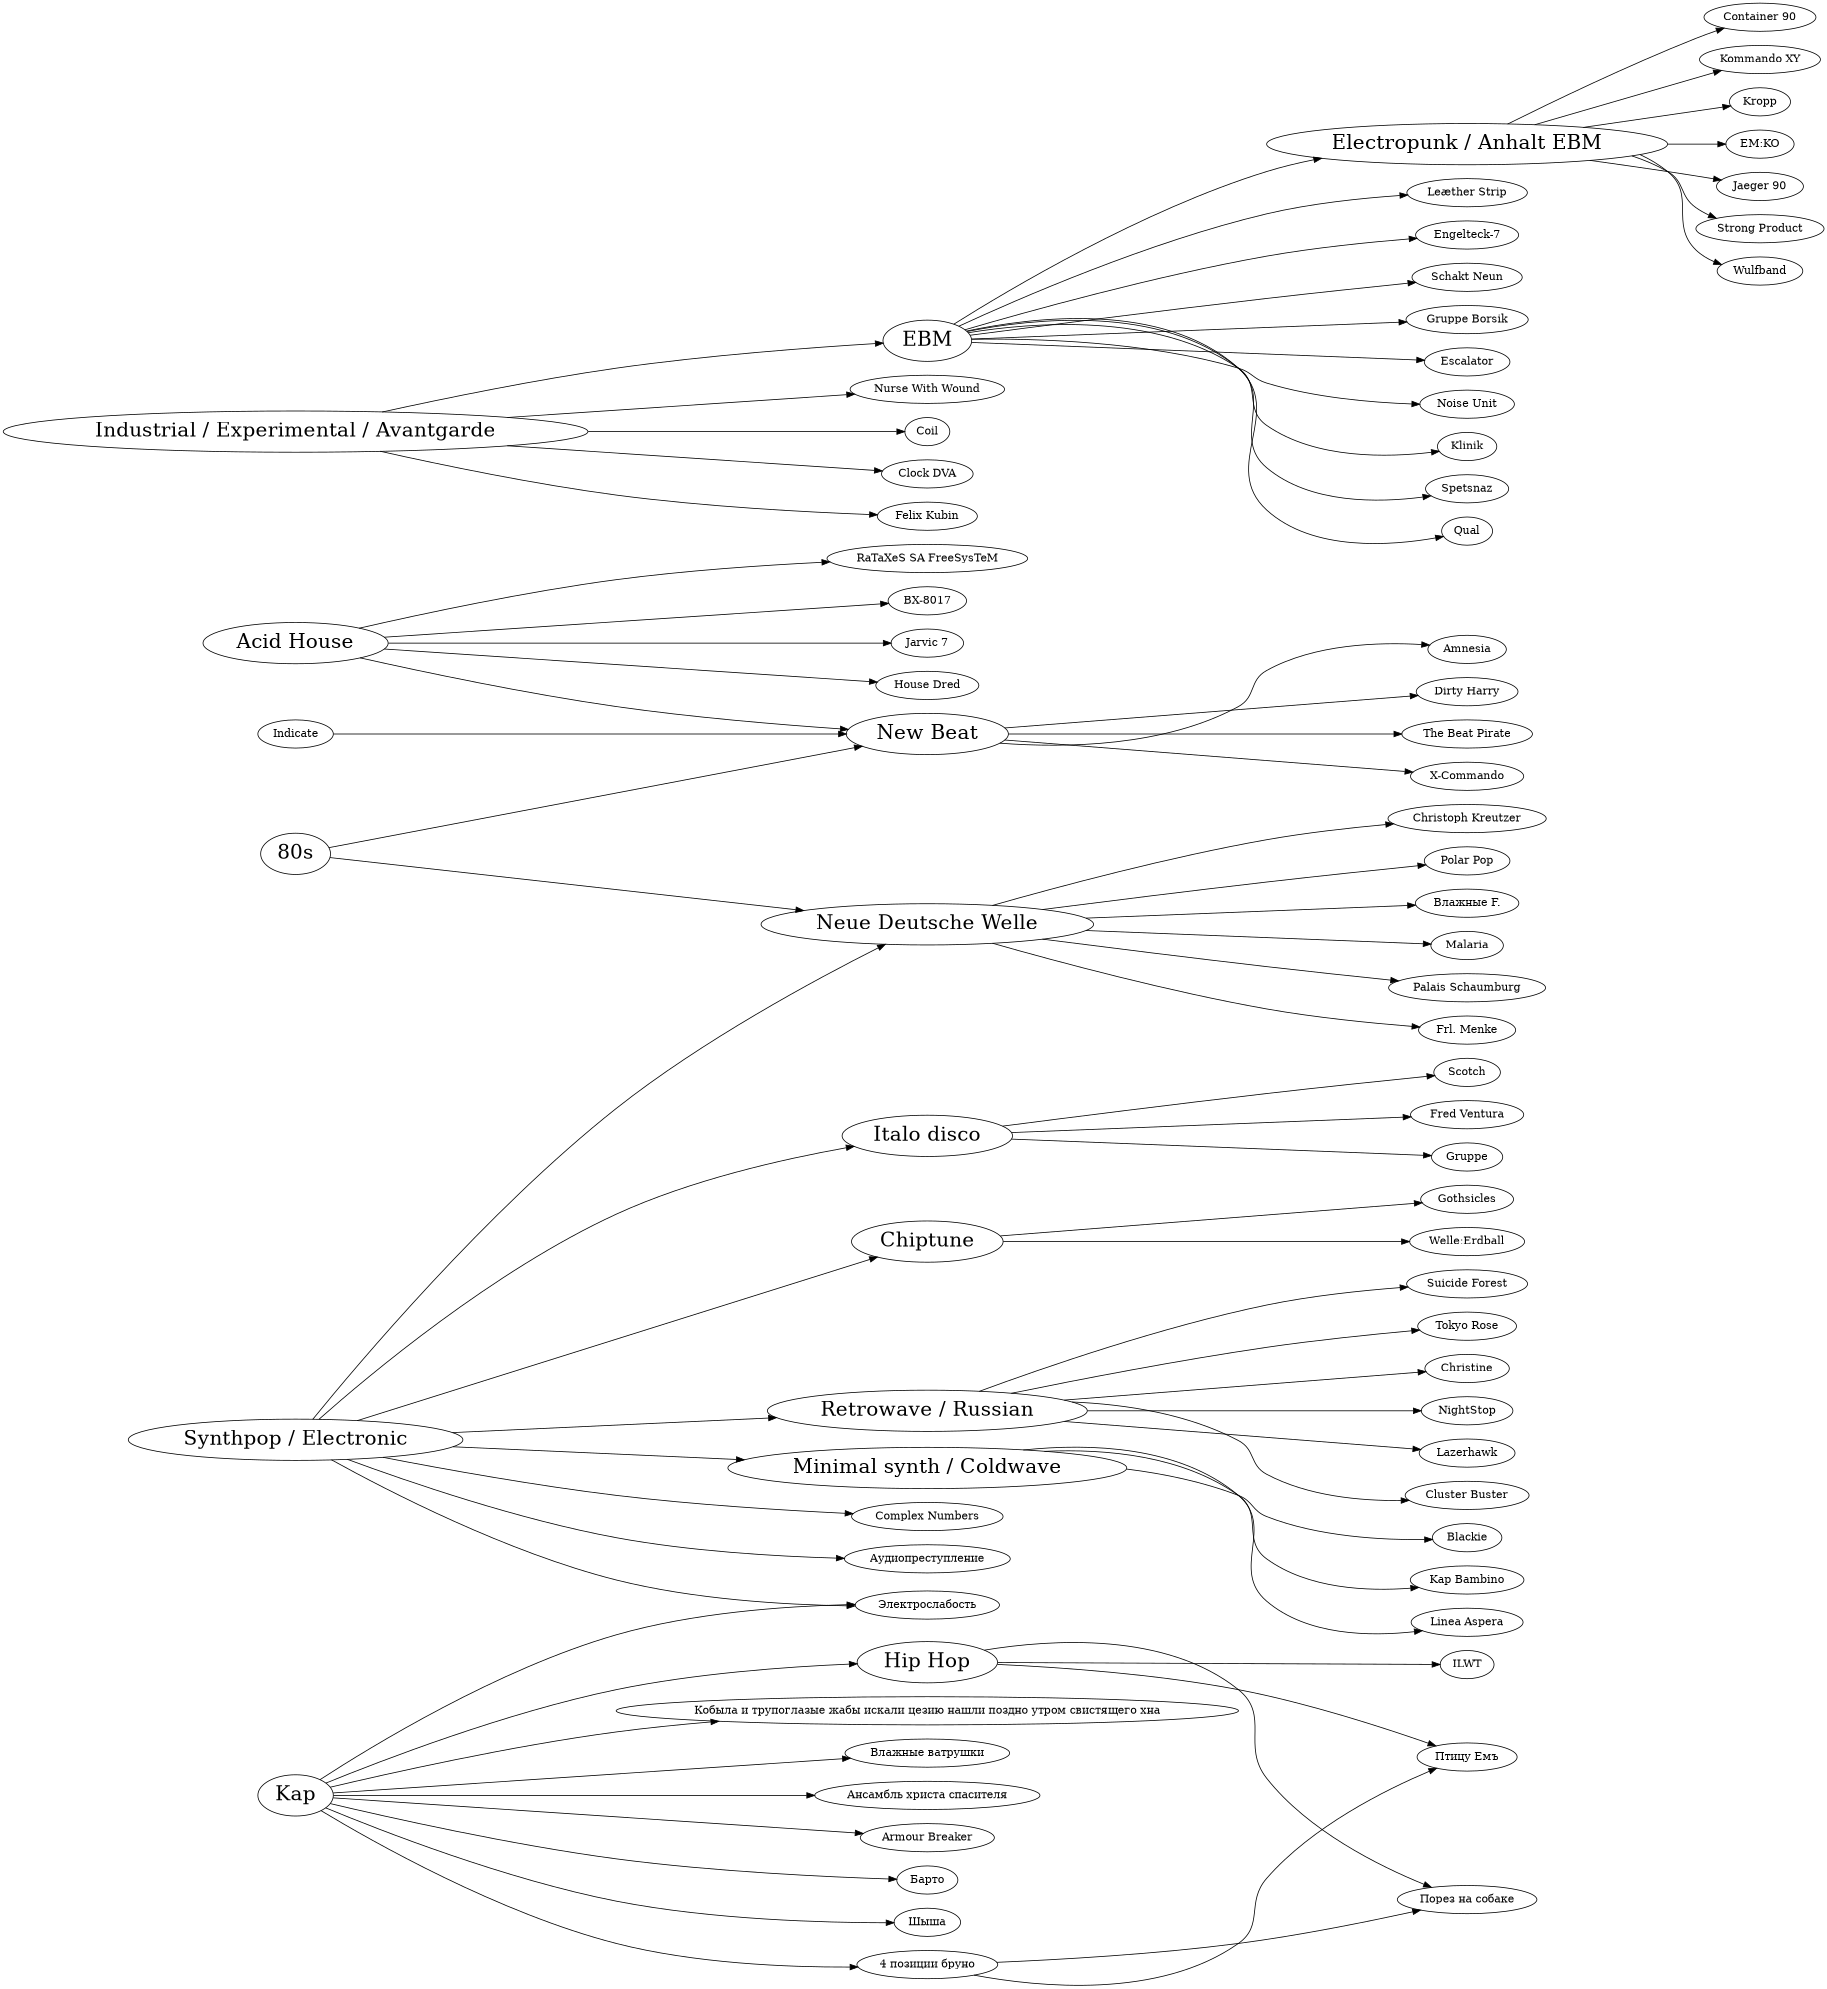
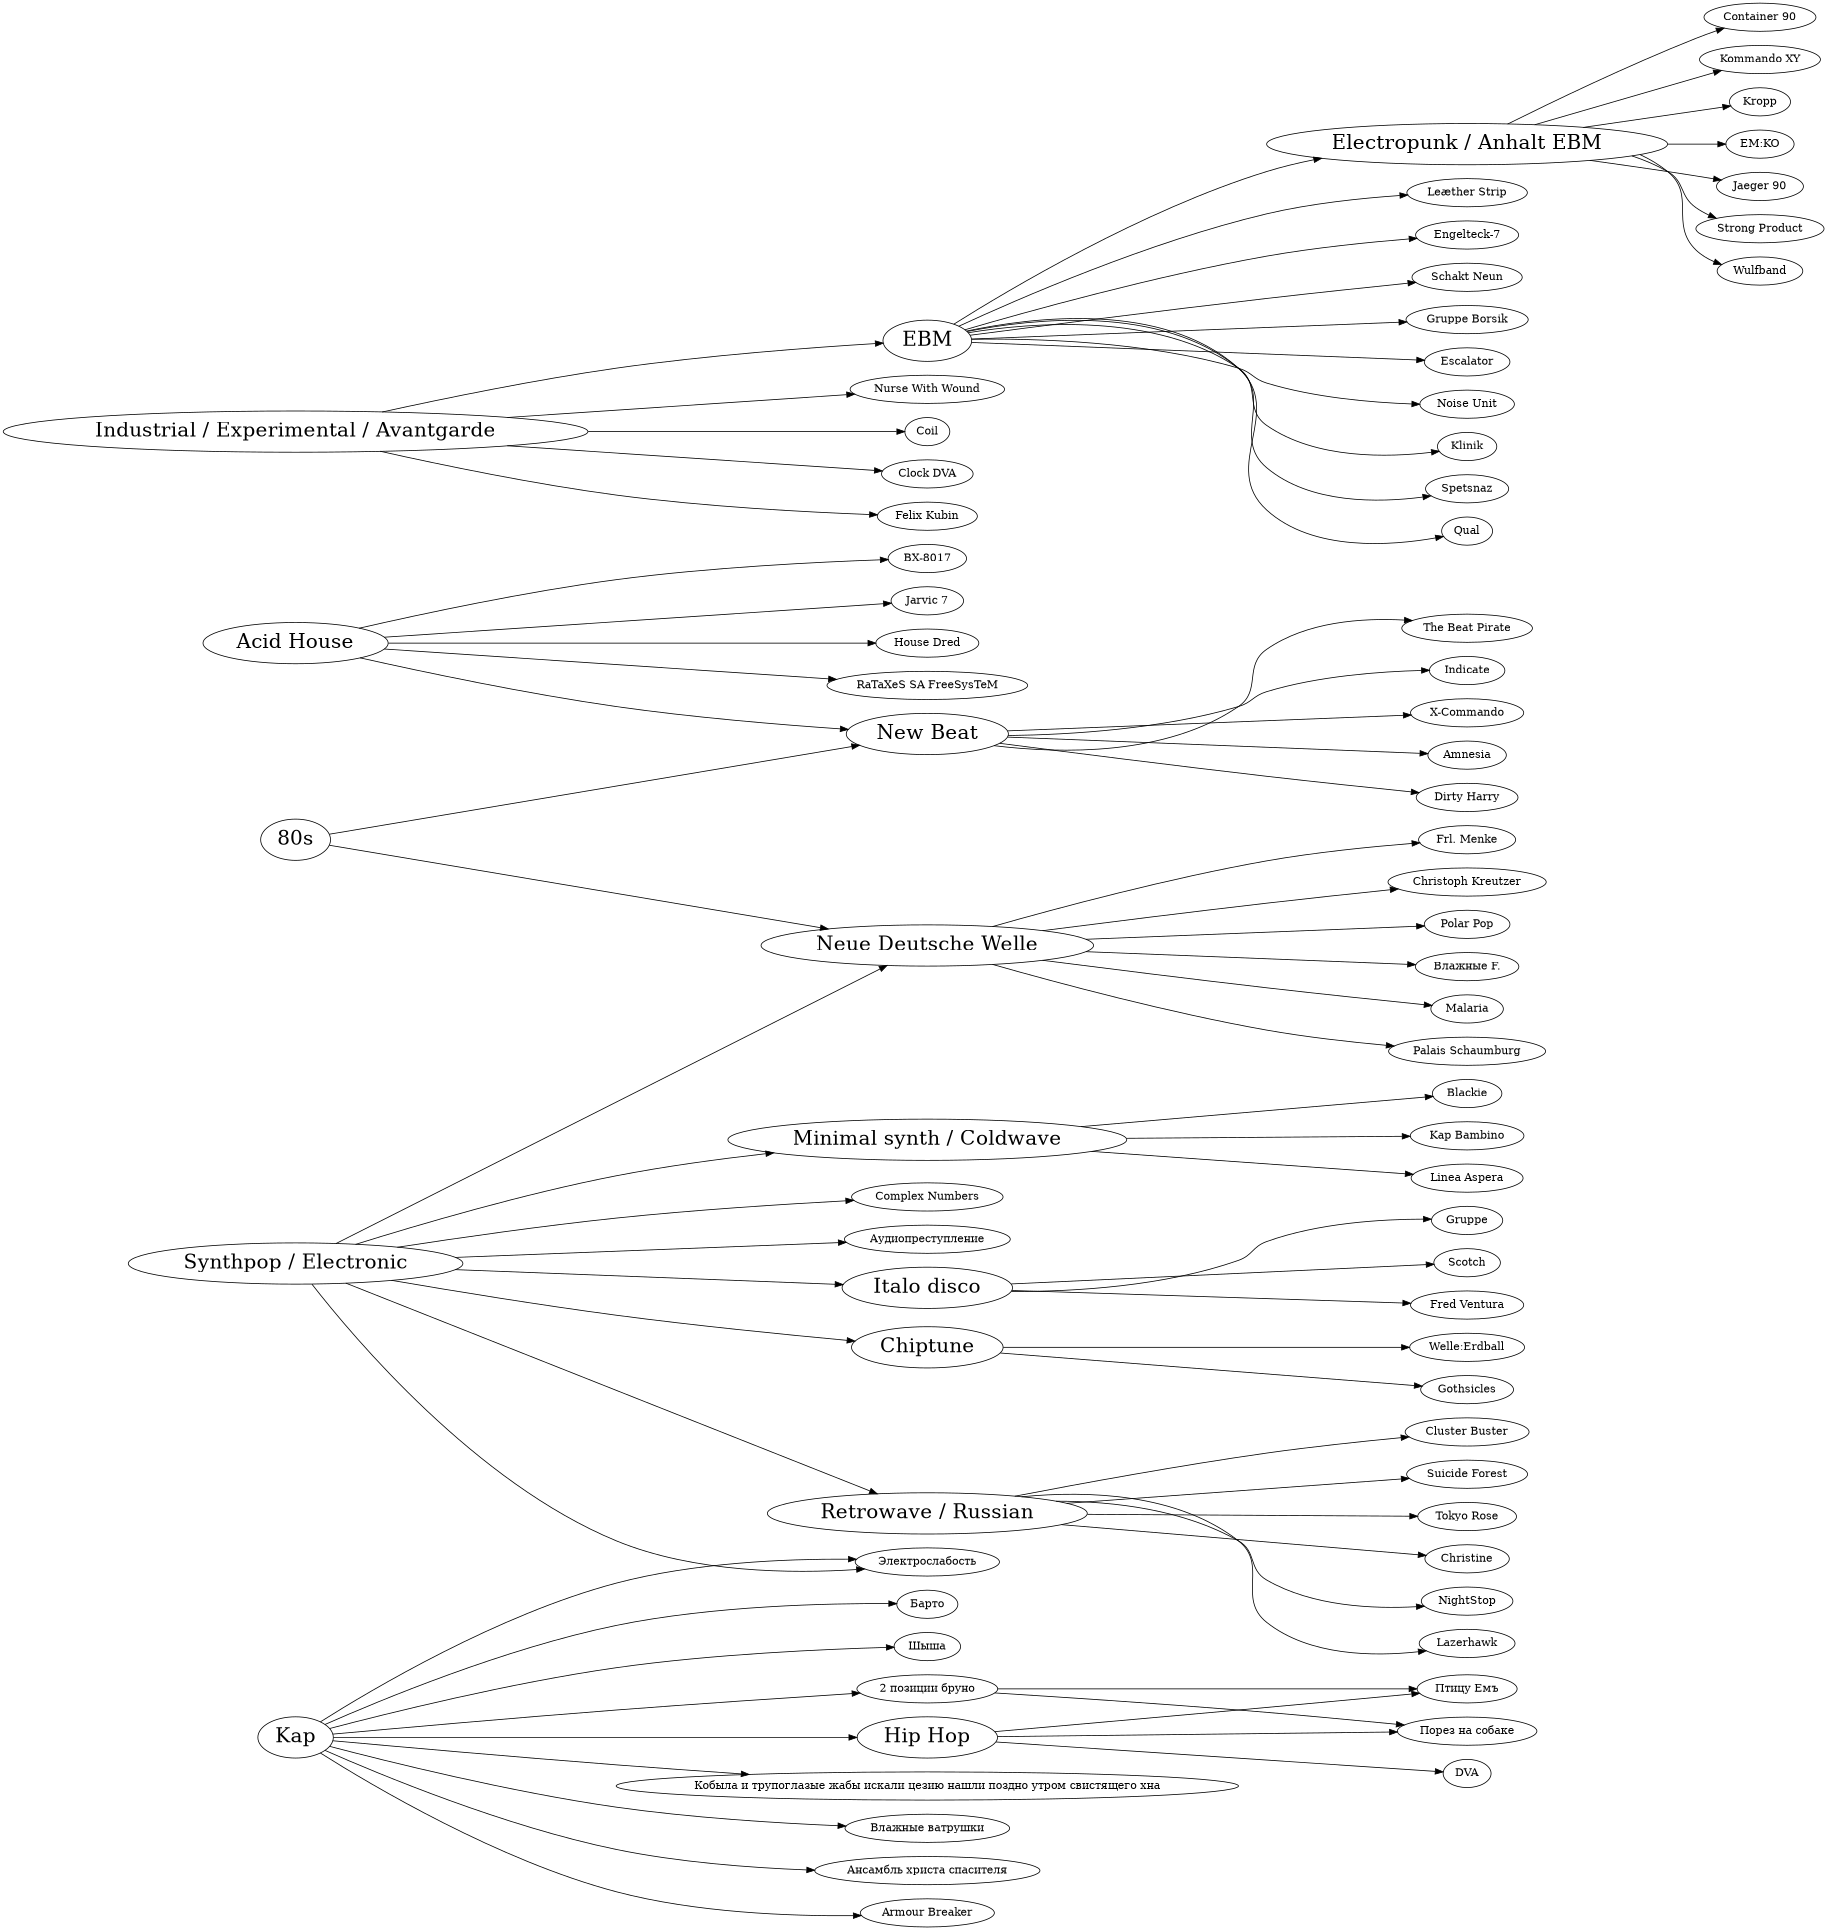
(586, 734) -> (1217, 712)
(1467, 1665) -> (1467, 1773)
(927, 1965) -> (927, 1689)
